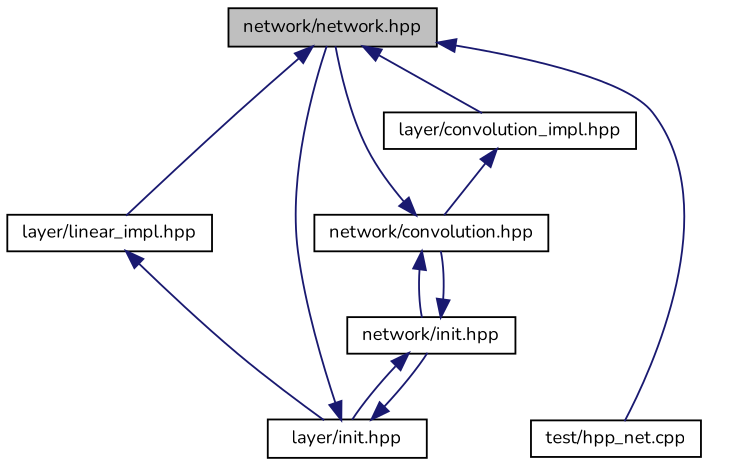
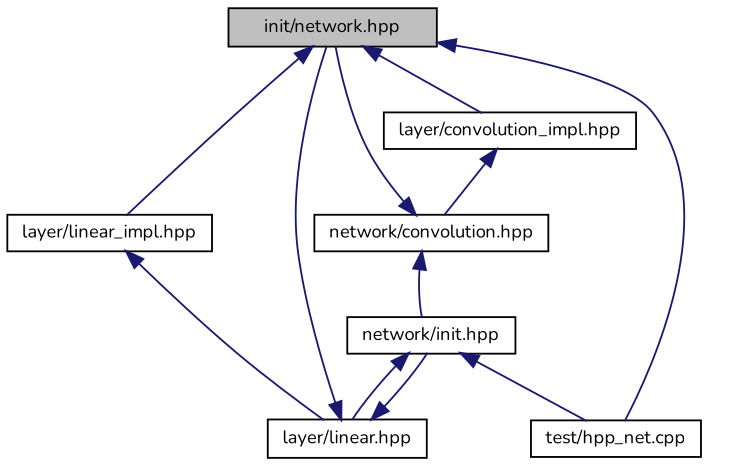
(333, 27) -> (333, 27)
(444, 275) -> (532, 391)
(347, 439) -> (347, 439)
